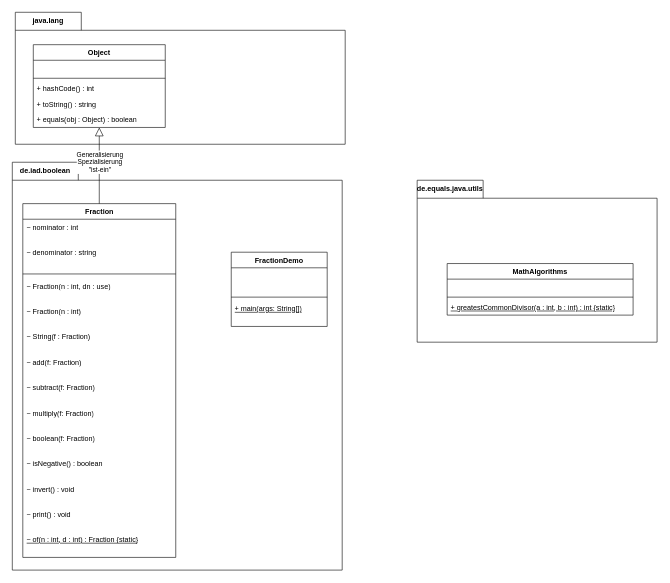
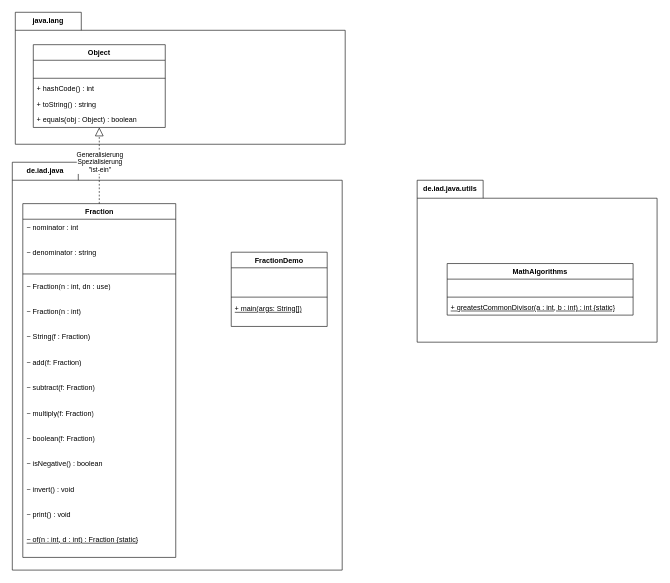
(45, 171) -> (45, 171)
(99, 189) -> (99, 189)
(450, 189) -> (450, 189)
